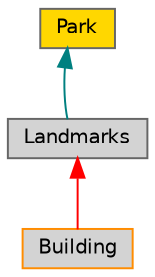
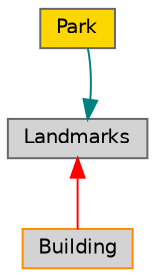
(65, 94) -> (91, 74)
